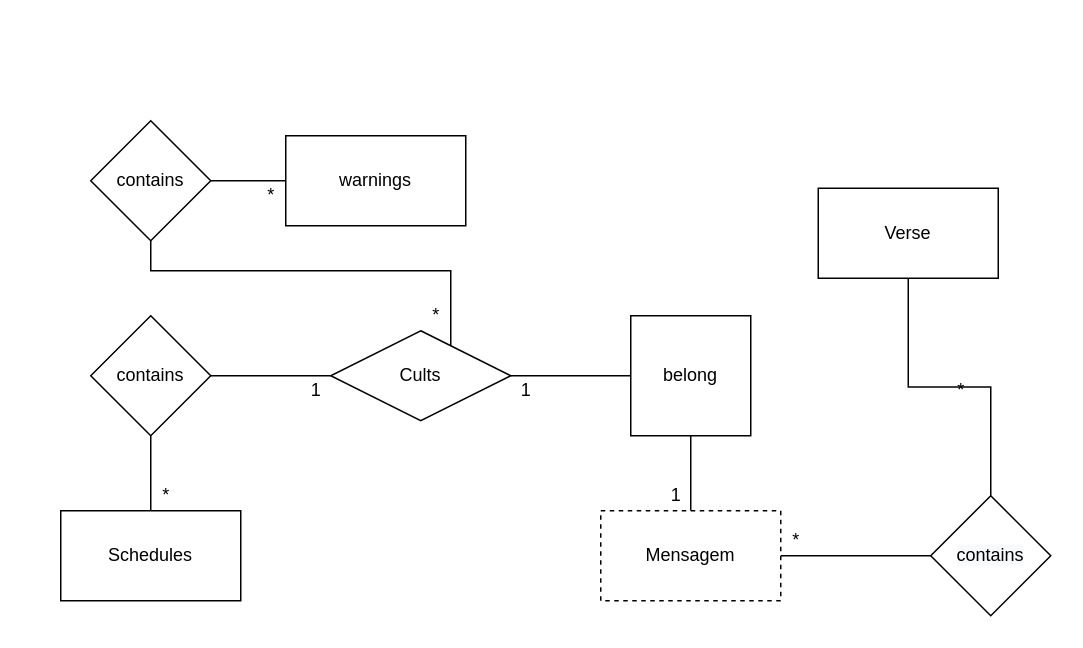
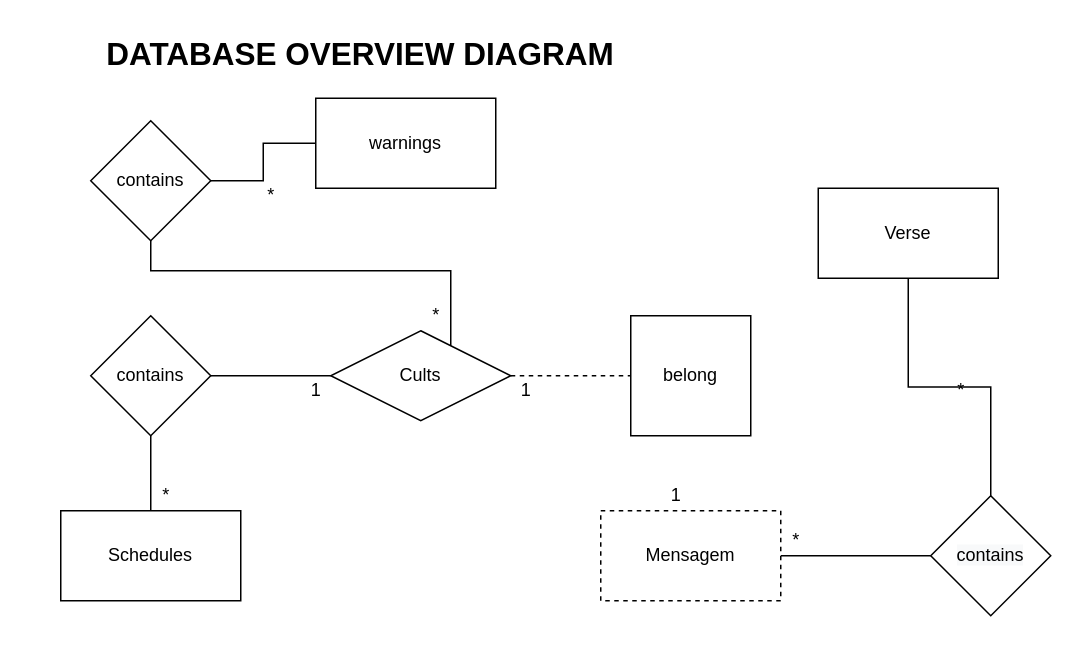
none -> (361, 53)
(376, 181) -> (406, 143)
(571, 376) -> (571, 376)
(691, 473) -> none
